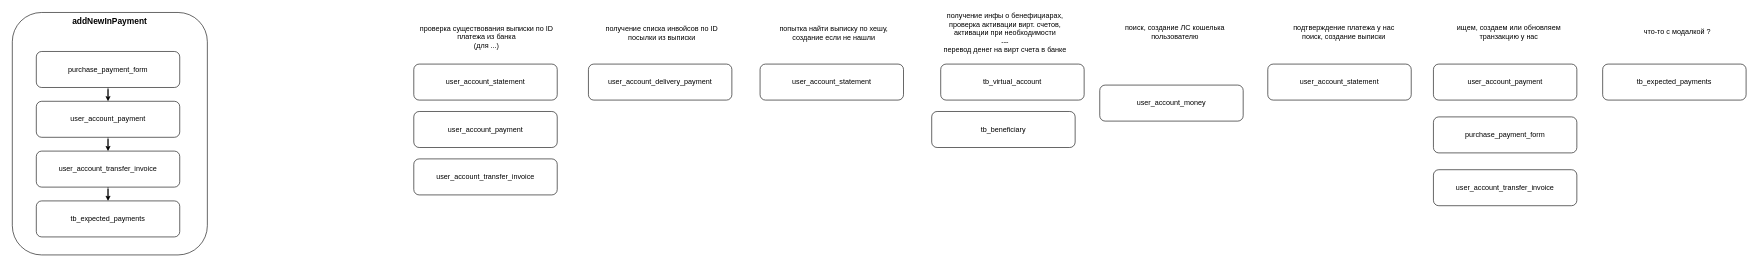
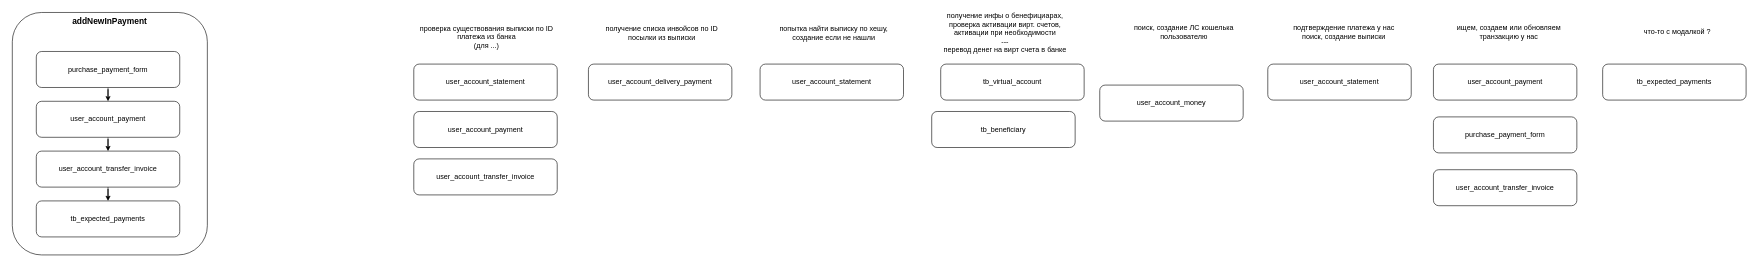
(1175, 32) -> (1184, 32)
